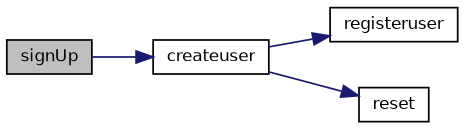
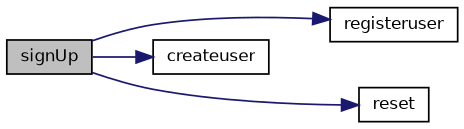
(291, 43) -> (201, 20)
(305, 82) -> (215, 98)
